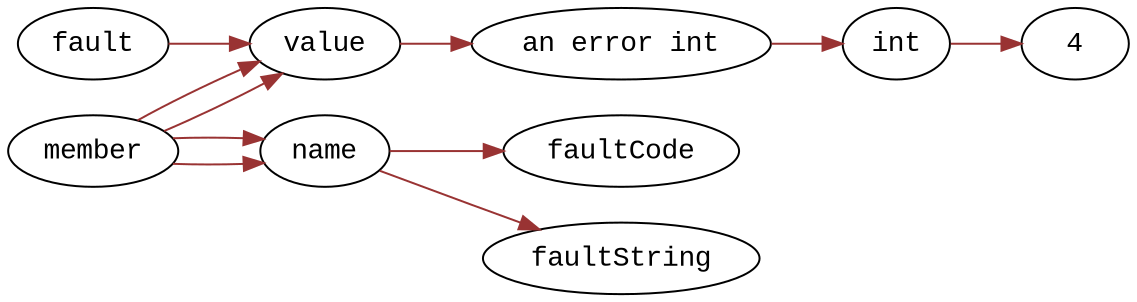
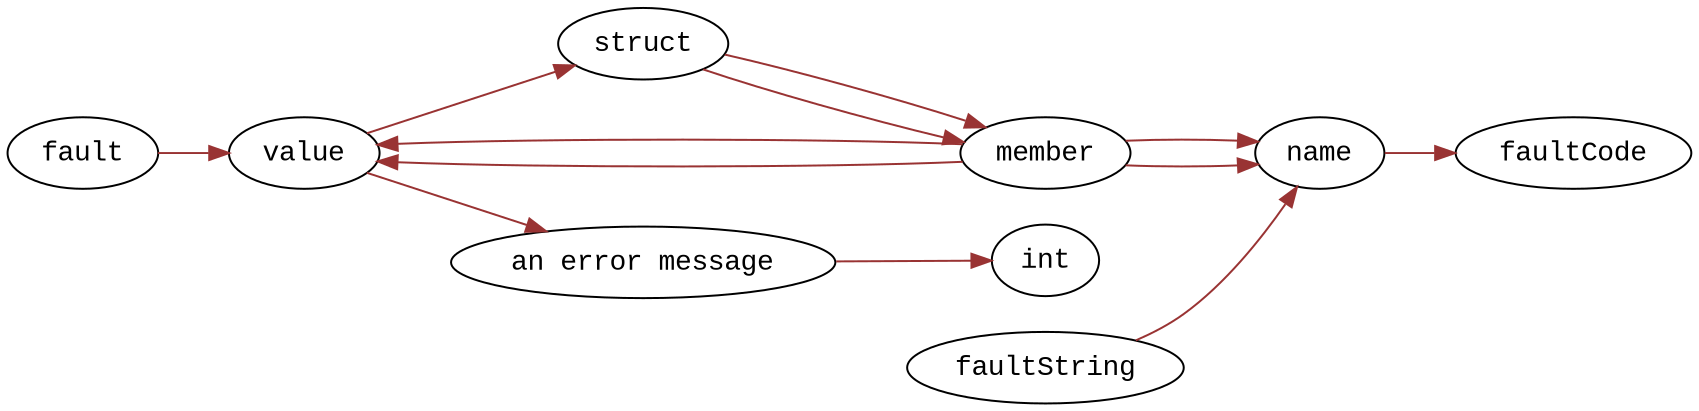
(621, 44) -> (643, 262)
none -> (643, 44)
(1075, 44) -> none
(450, 197) -> (1220, 283)
